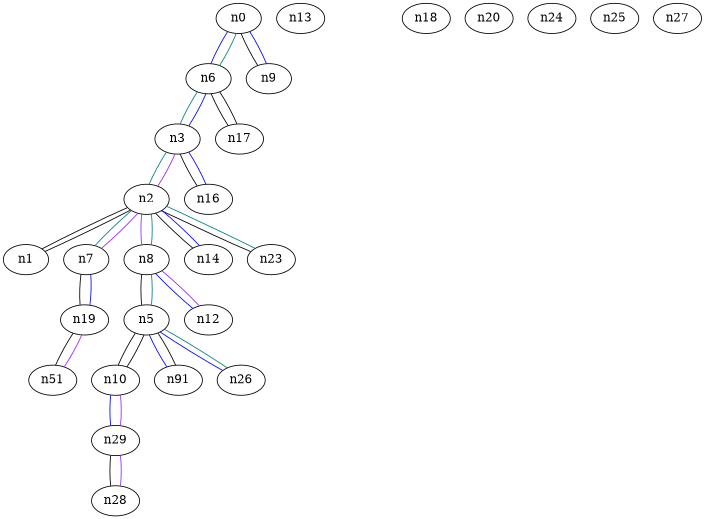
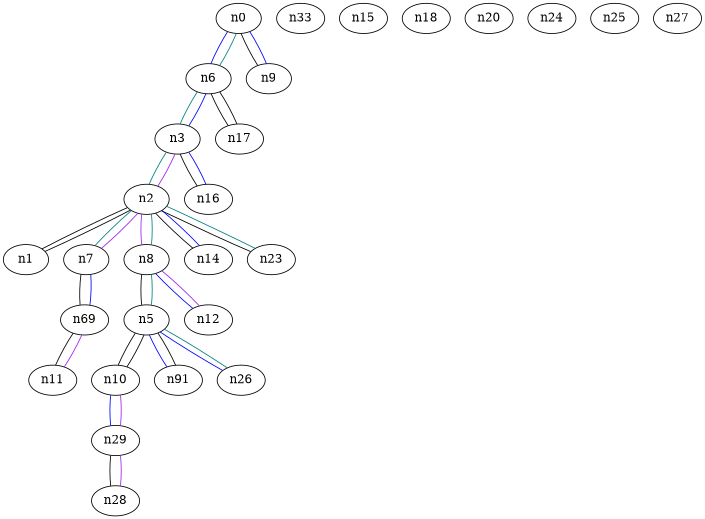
(301, 18) -> (301, 18)
none -> (363, 18)
(85, 320) -> (85, 320)
(53, 380) -> (53, 380)
